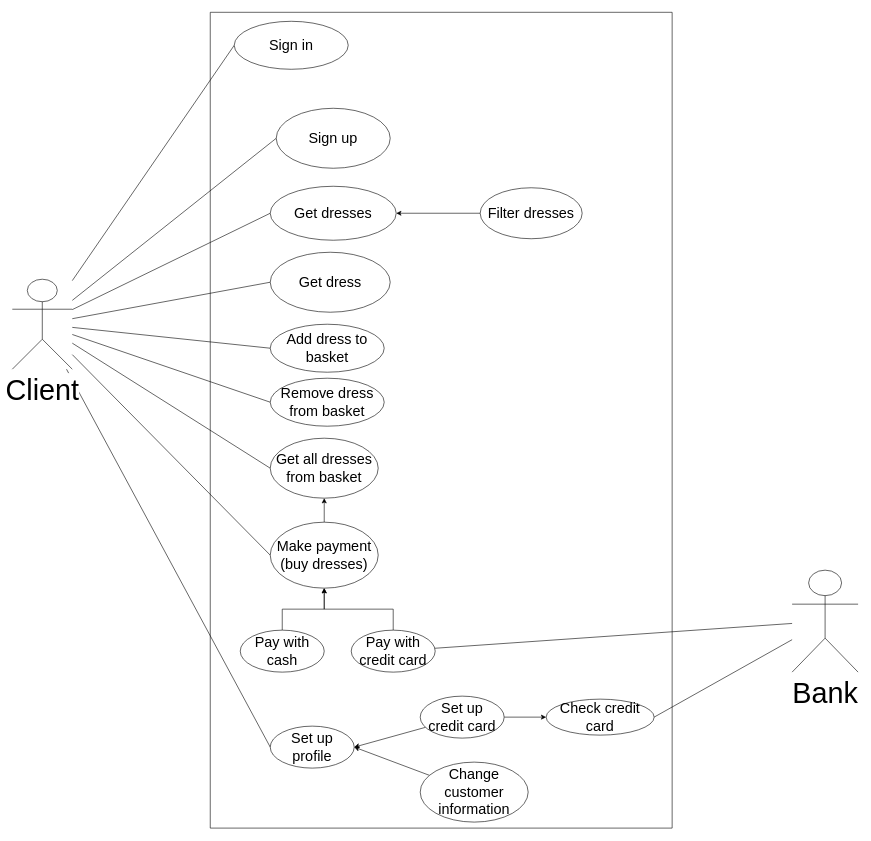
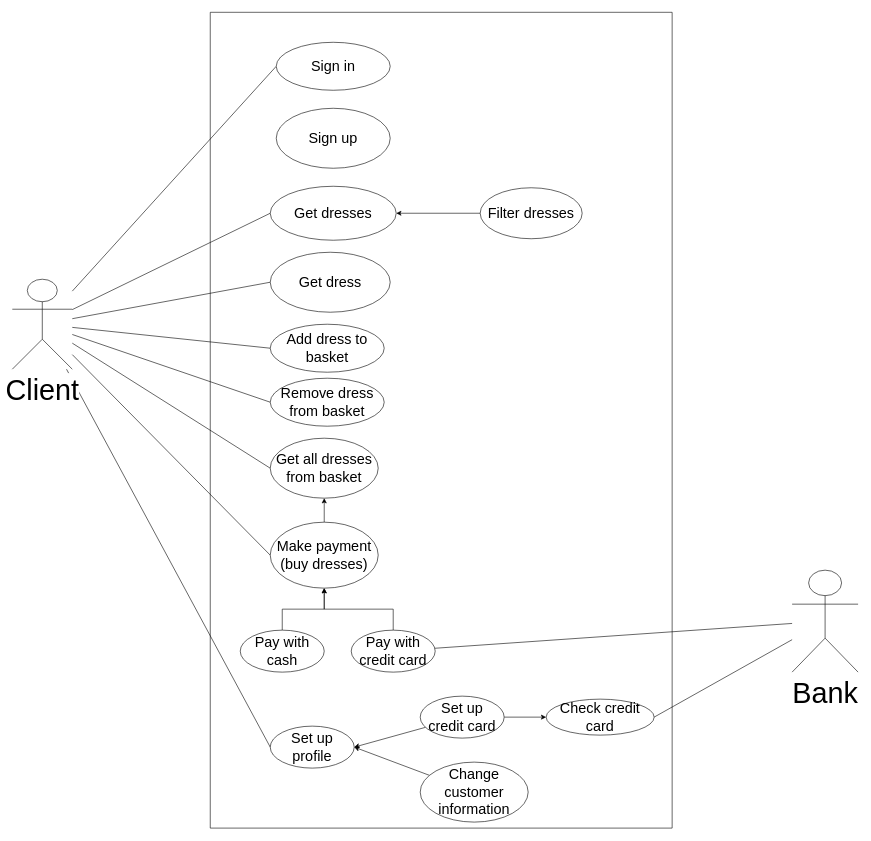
(291, 45) -> (333, 66)
(174, 219) -> none
